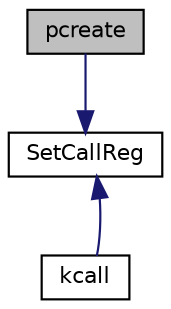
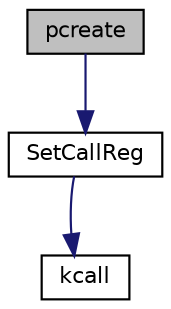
(100, 227) -> (71, 205)
